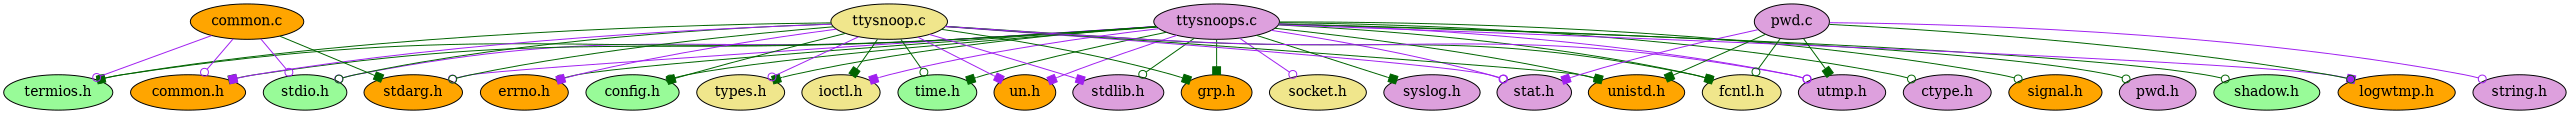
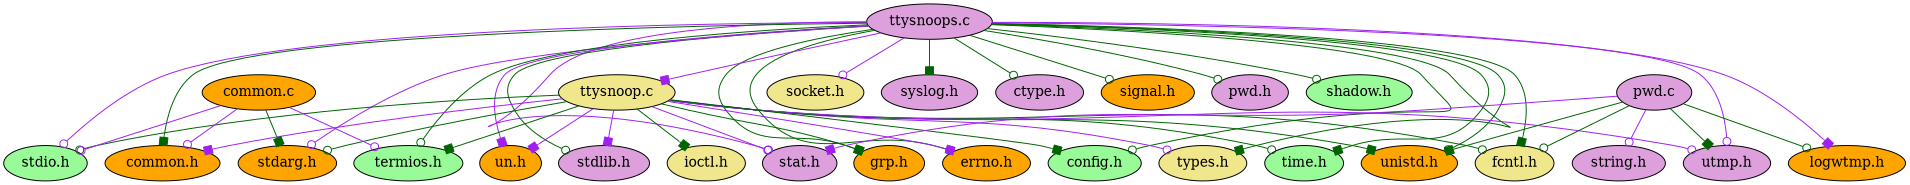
(1018, 48) -> (723, 67)
